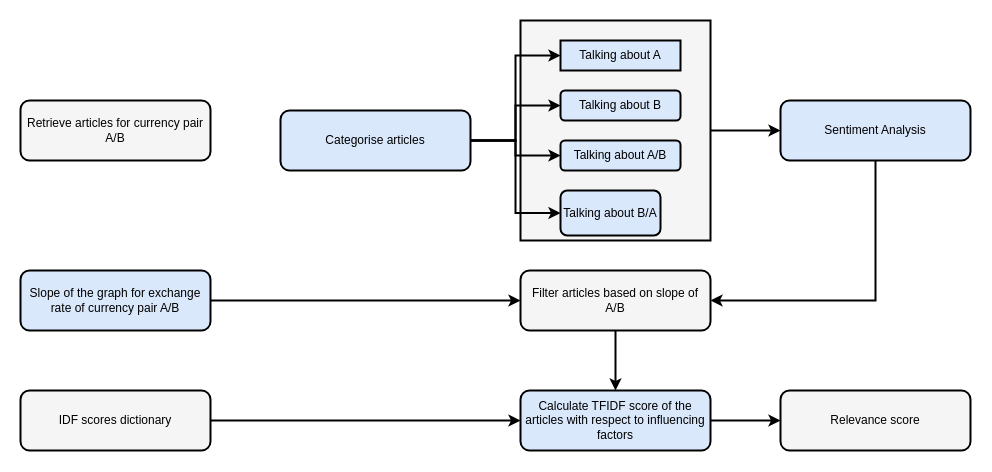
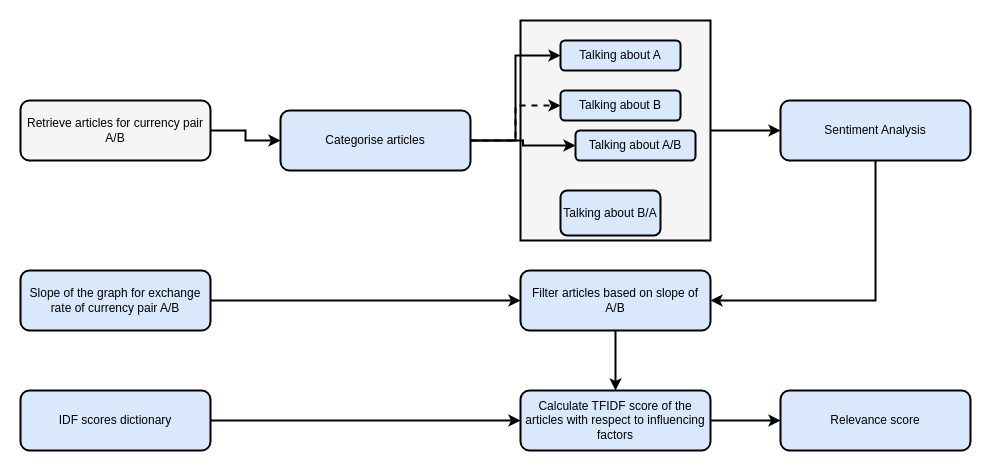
(621, 56) -> (621, 56)
(532, 106) -> (532, 106)
none -> (246, 131)
(621, 156) -> (636, 146)
(516, 203) -> none
(616, 301) -> (616, 301)
(116, 421) -> (116, 421)
(876, 421) -> (876, 421)
